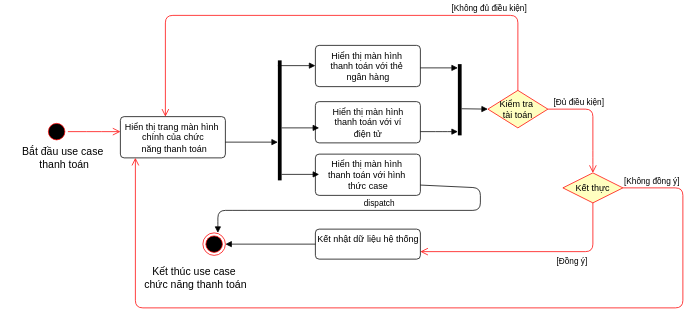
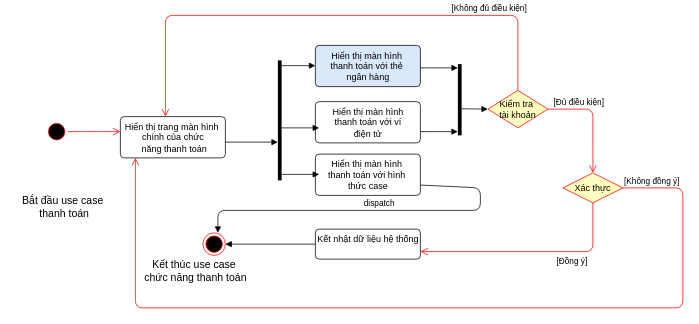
(368, 66) -> (368, 66)
(518, 109) -> (518, 109)
(64, 158) -> (64, 207)
(593, 188) -> (593, 188)
(195, 278) -> (195, 270)
